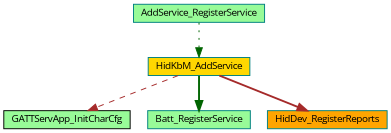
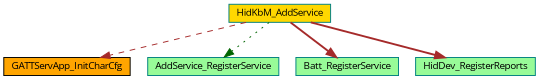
(199, 35) -> (250, 37)
(199, 88) -> (309, 37)
(67, 120) -> (67, 66)
(327, 120) -> (475, 66)
